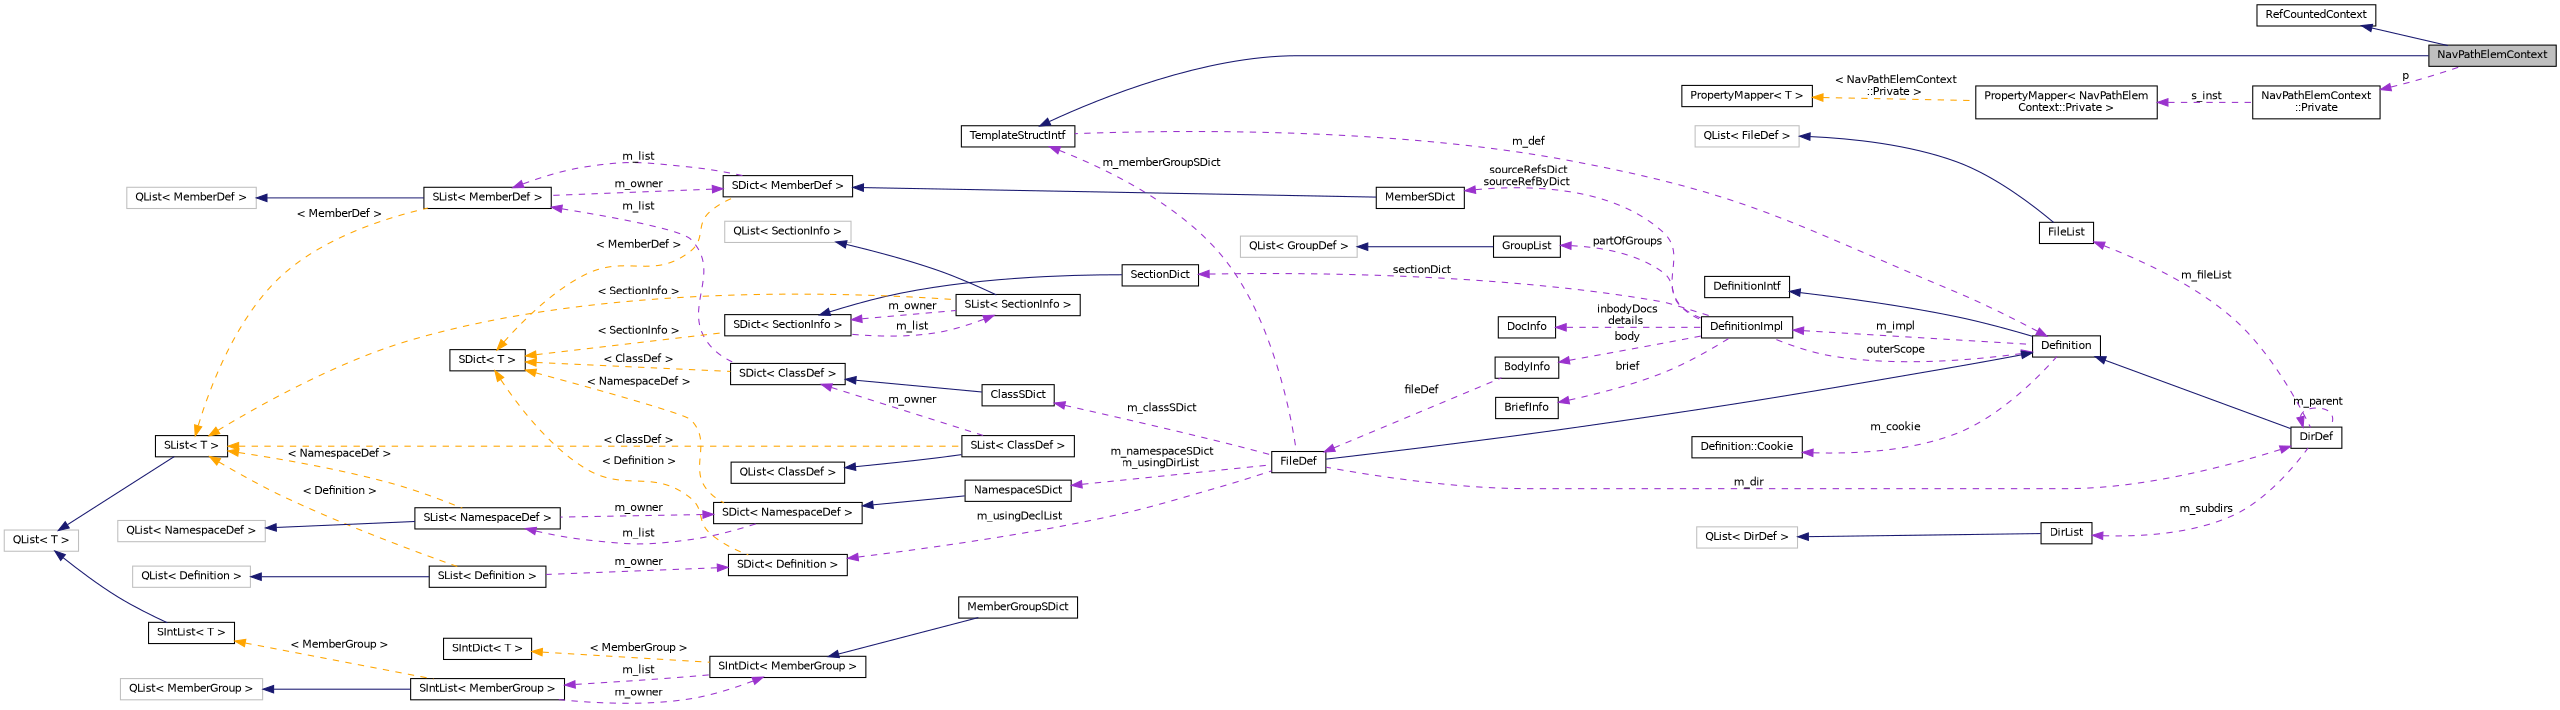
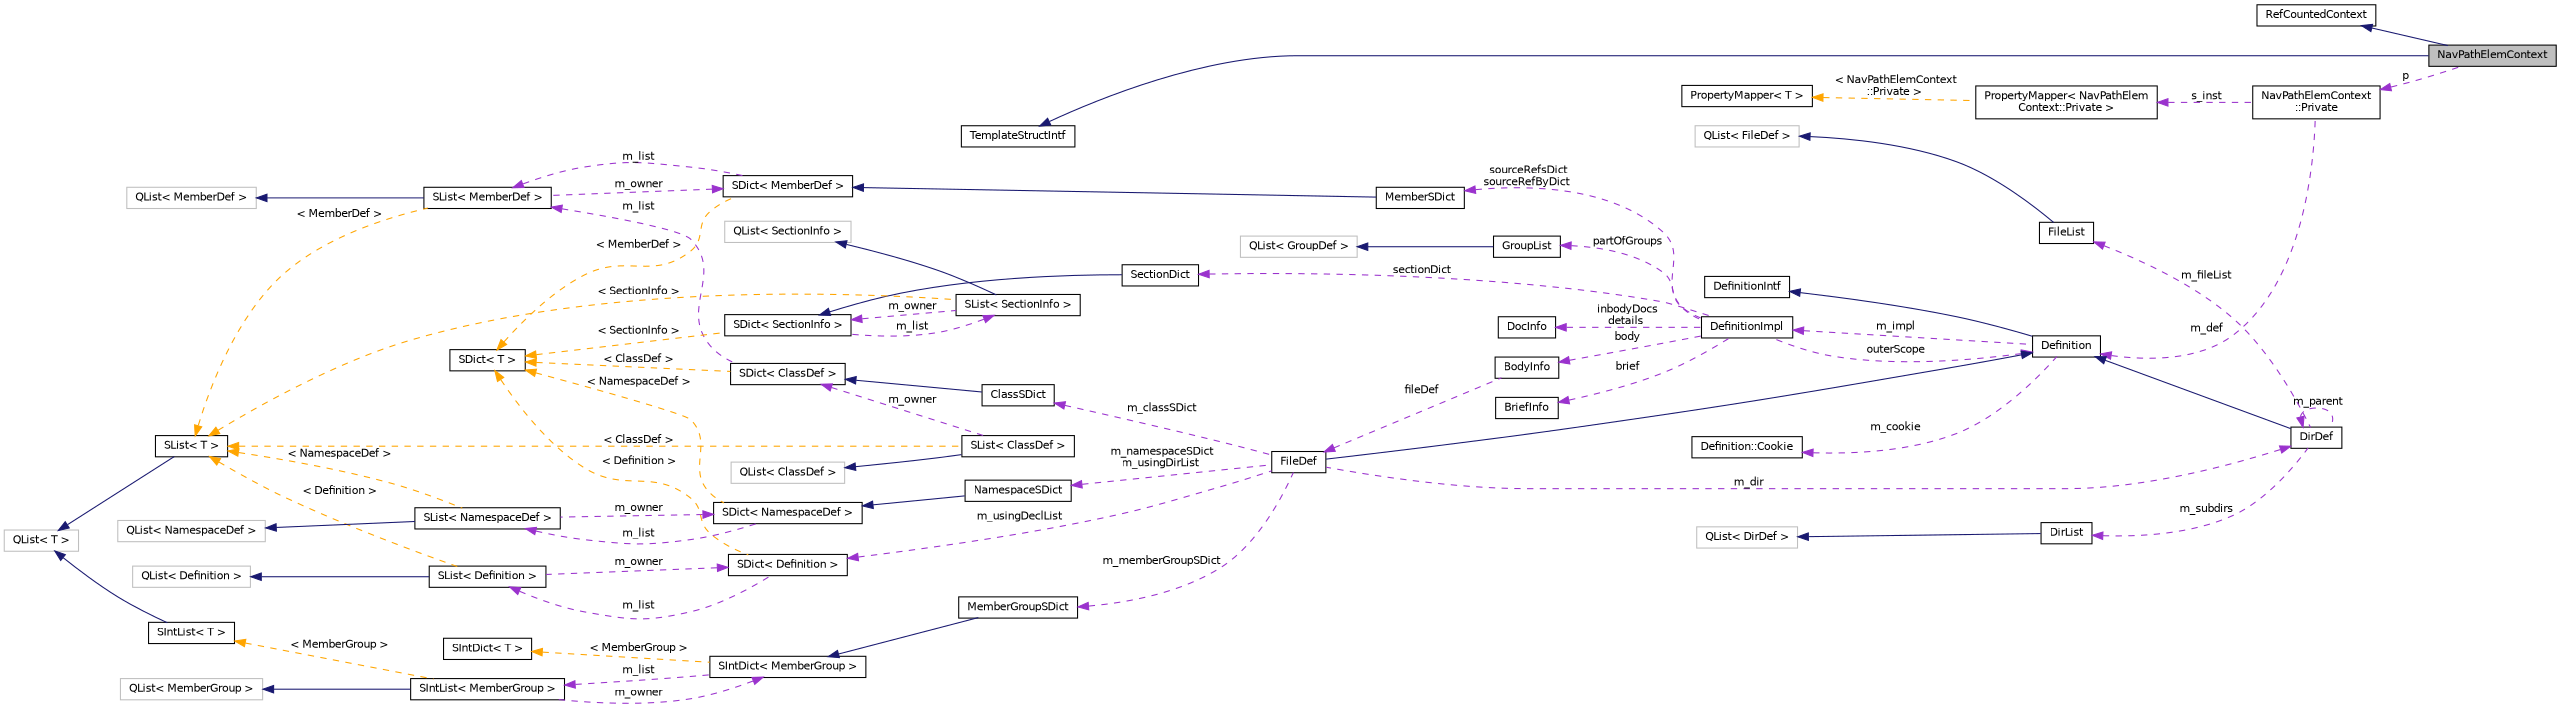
(1571, 161) -> (2270, 293)
(1227, 263) -> (1213, 572)
(788, 473) -> (788, 473)
none -> (648, 619)
